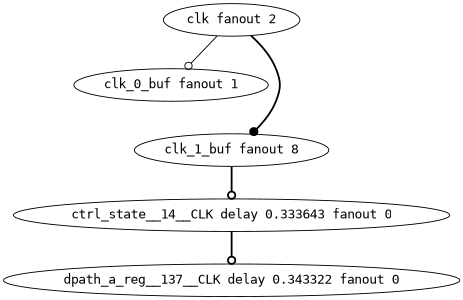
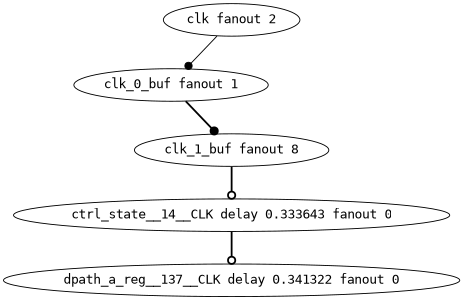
(204, 50) -> (204, 50)
(280, 81) -> (199, 115)
(232, 280) -> (232, 280)
